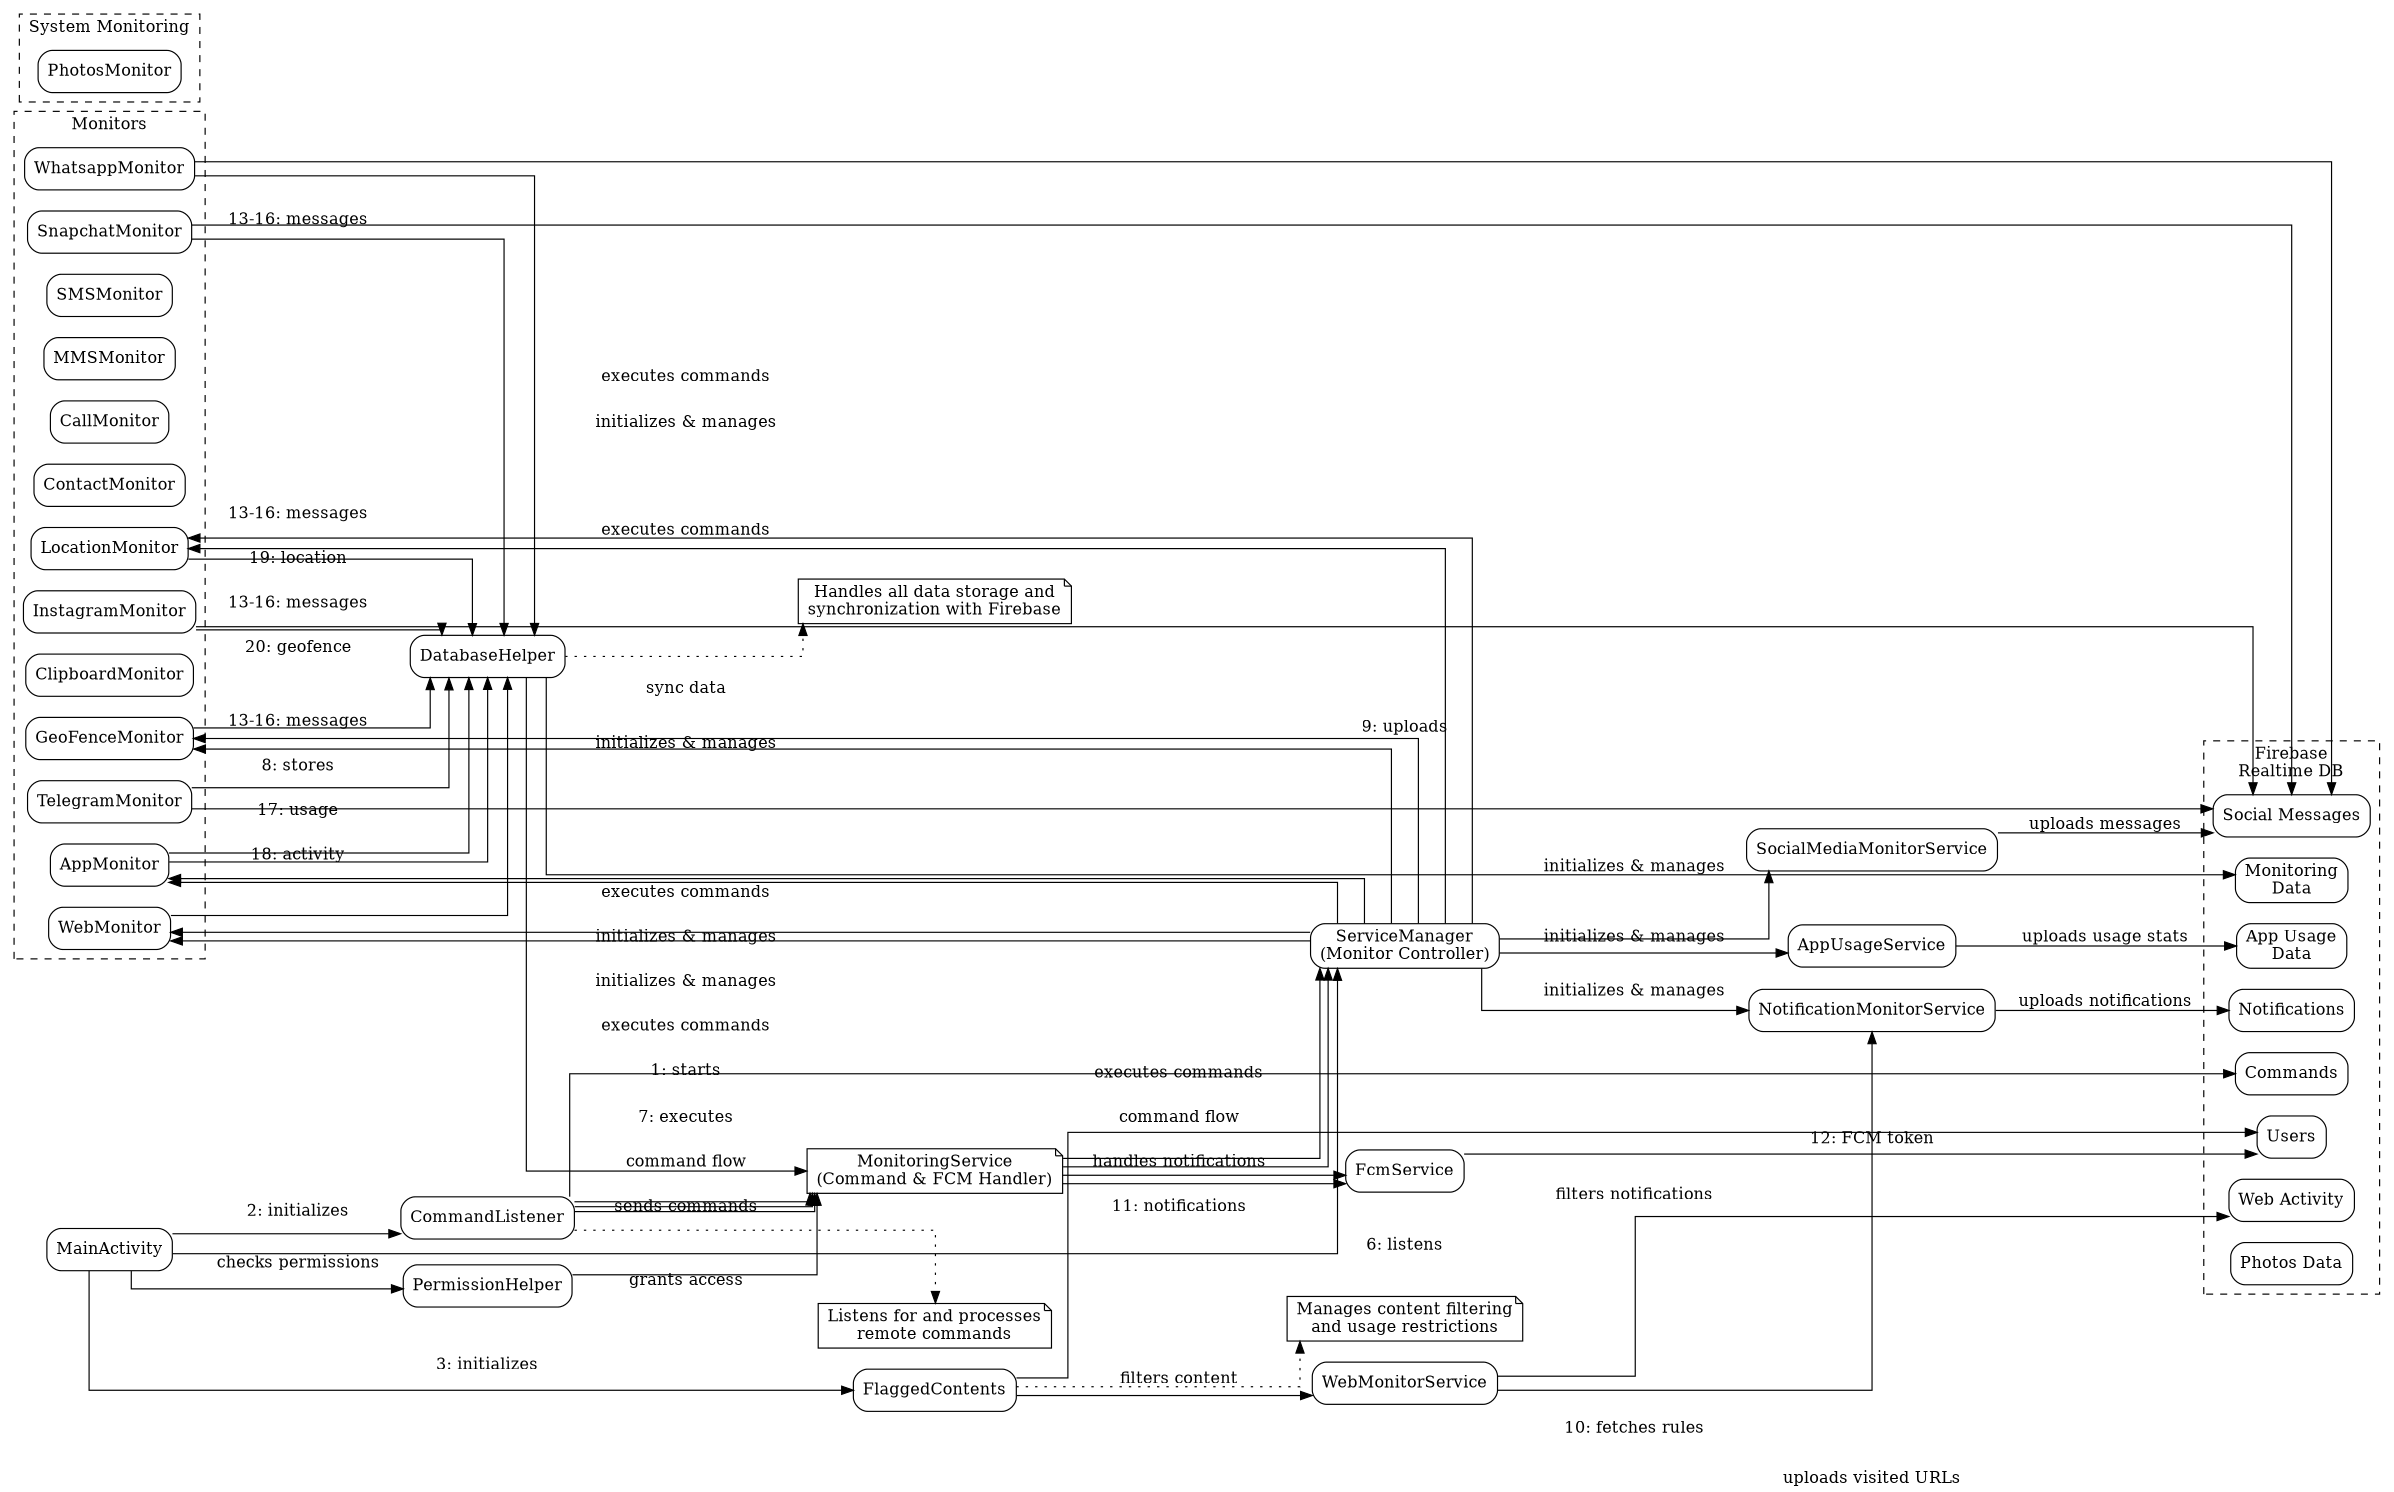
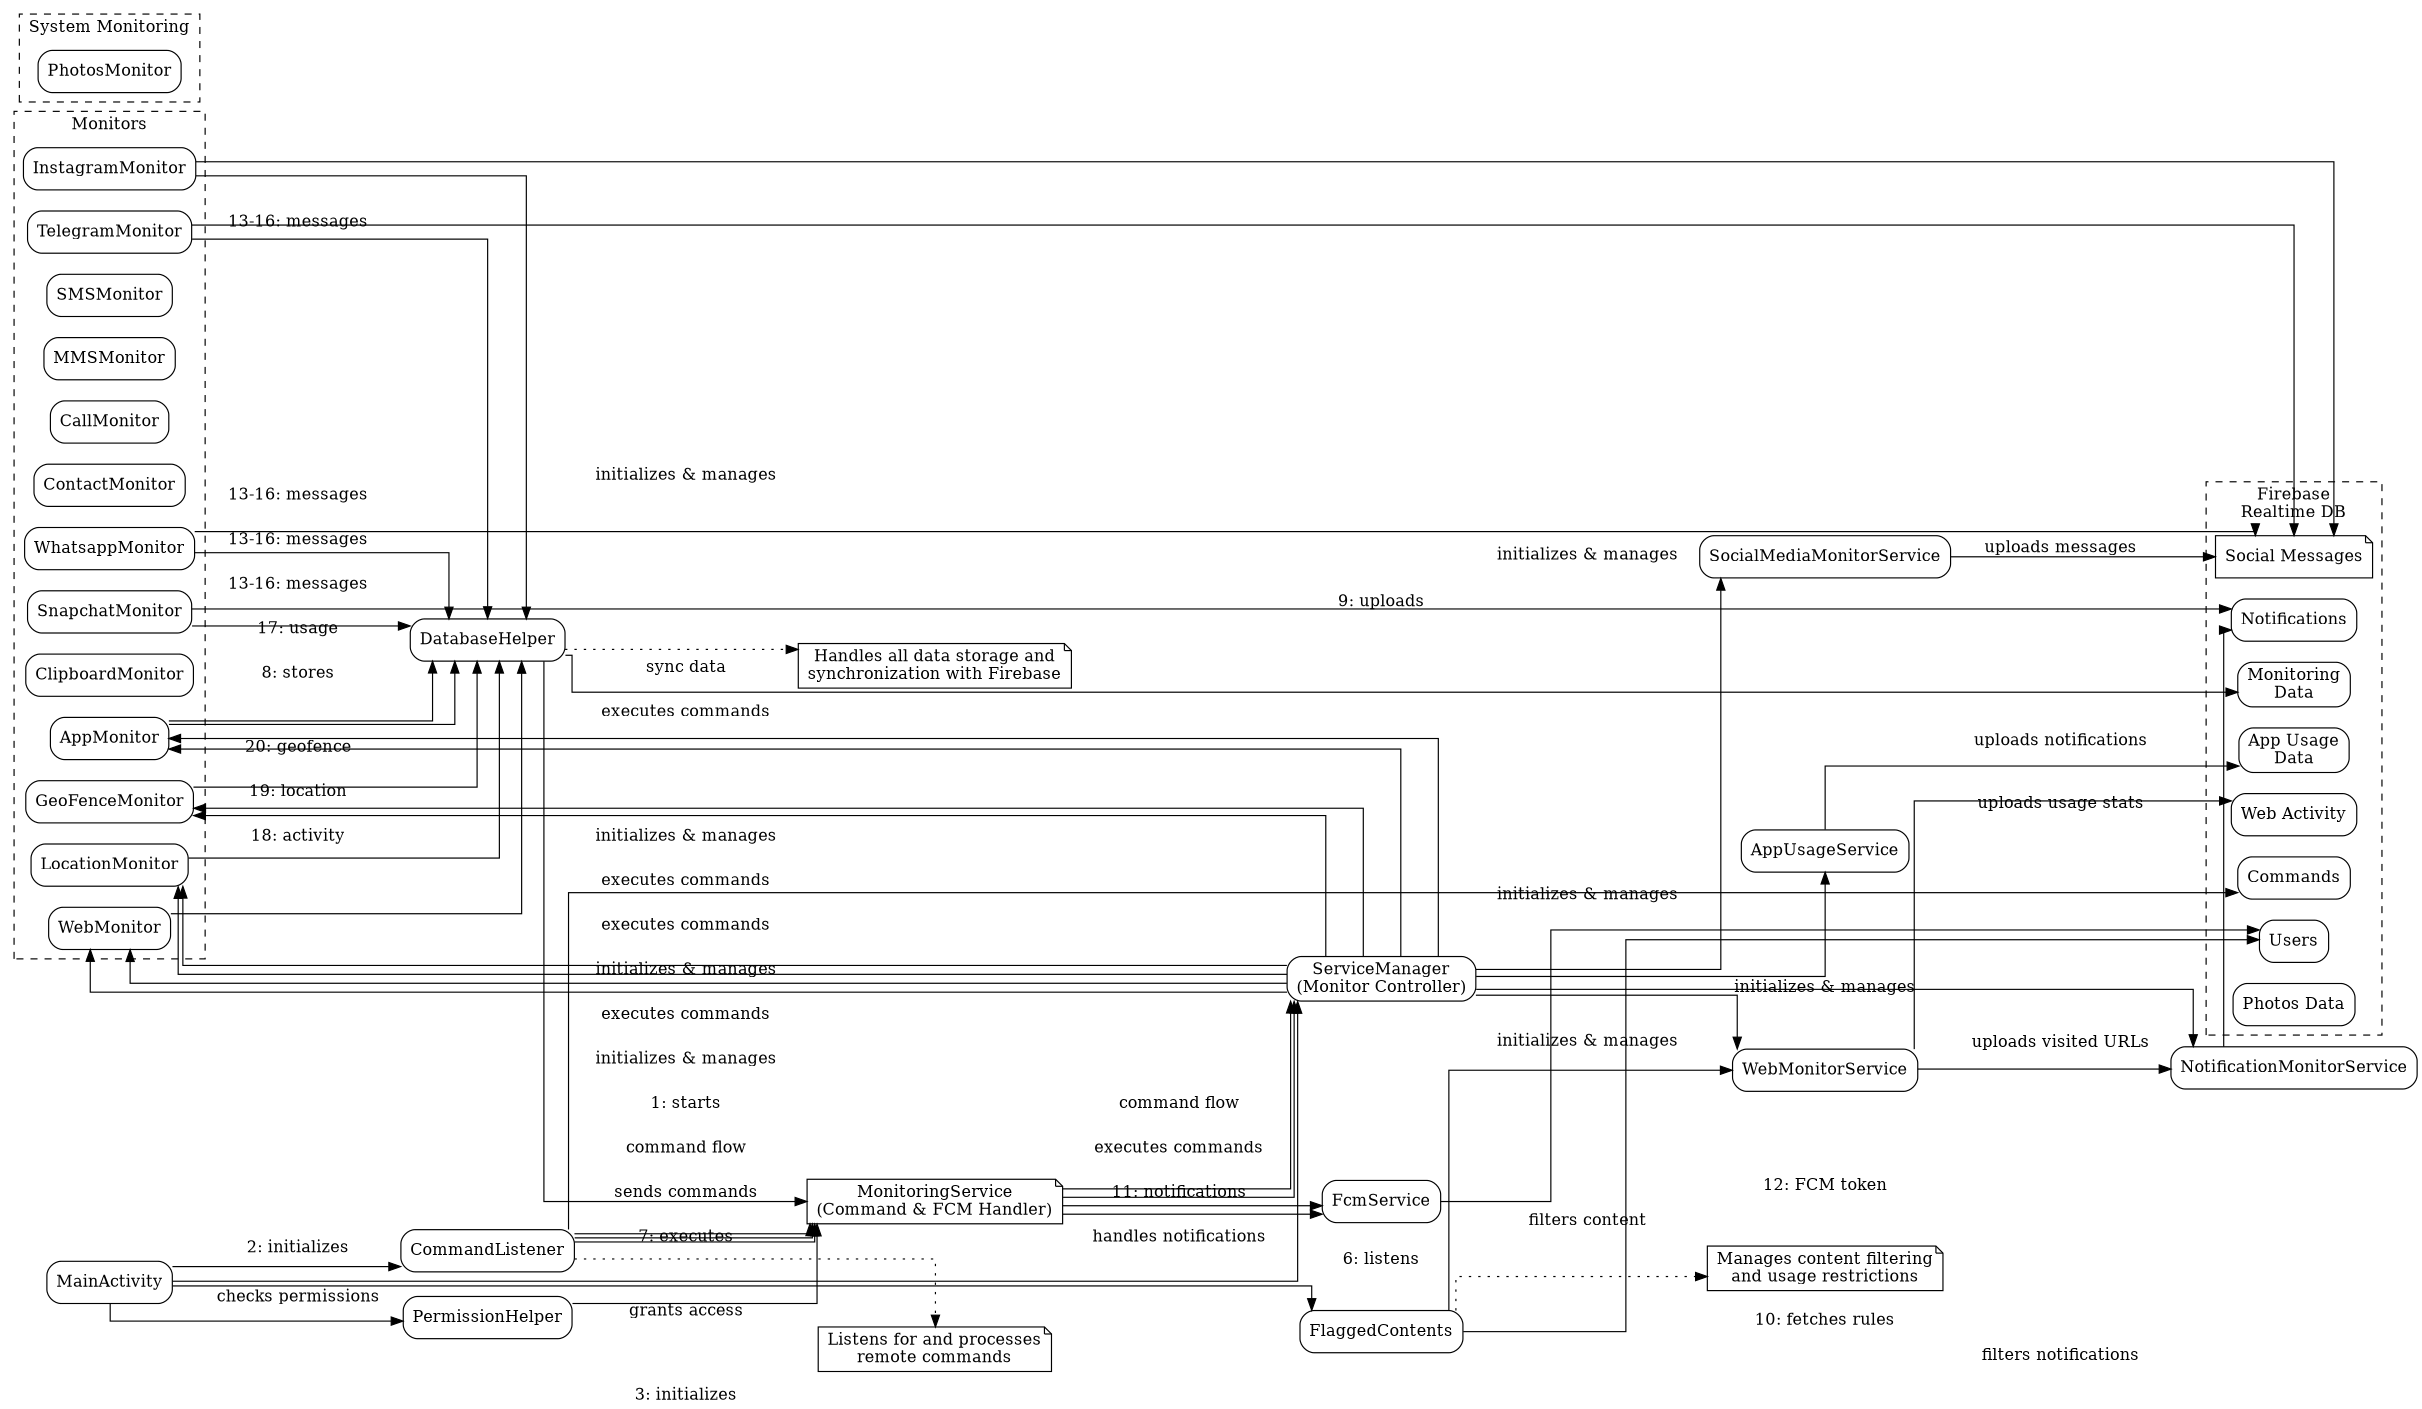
(1521, 225) -> (1206, 609)
(2292, 816) -> (2294, 557)
none -> (1628, 995)
